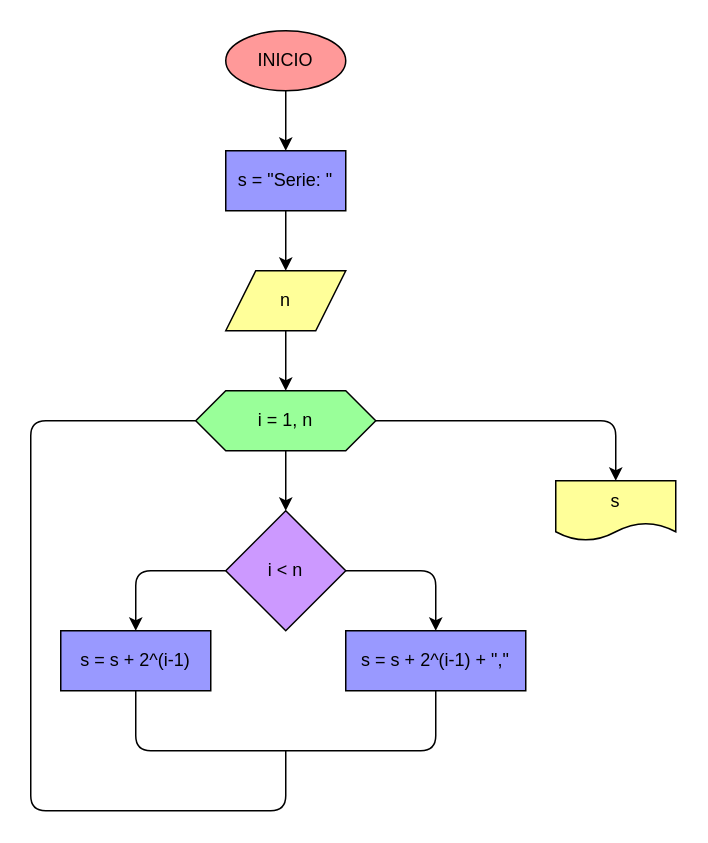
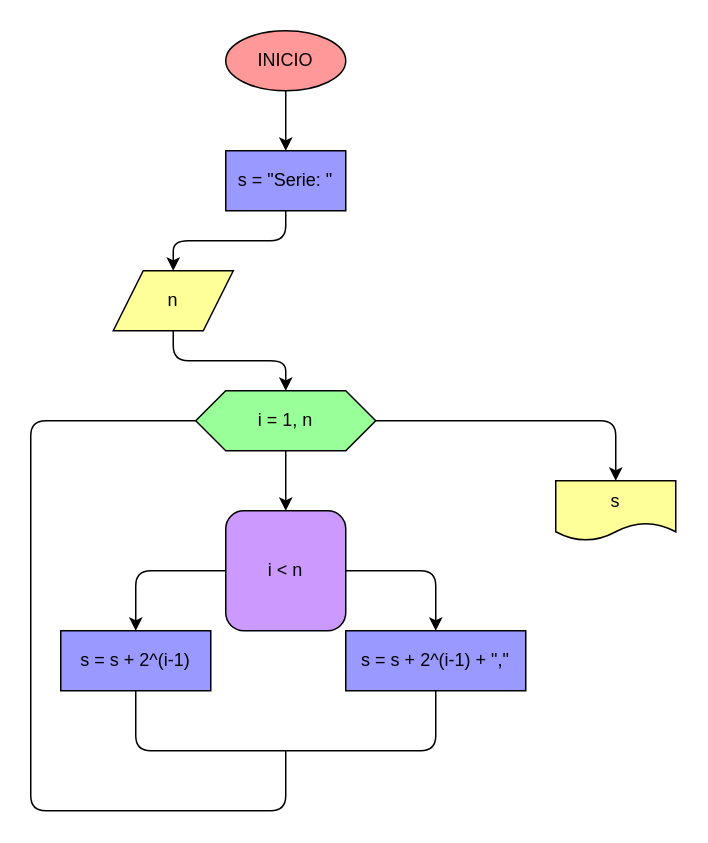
(286, 301) -> (173, 301)
(286, 571) -> (286, 571)
